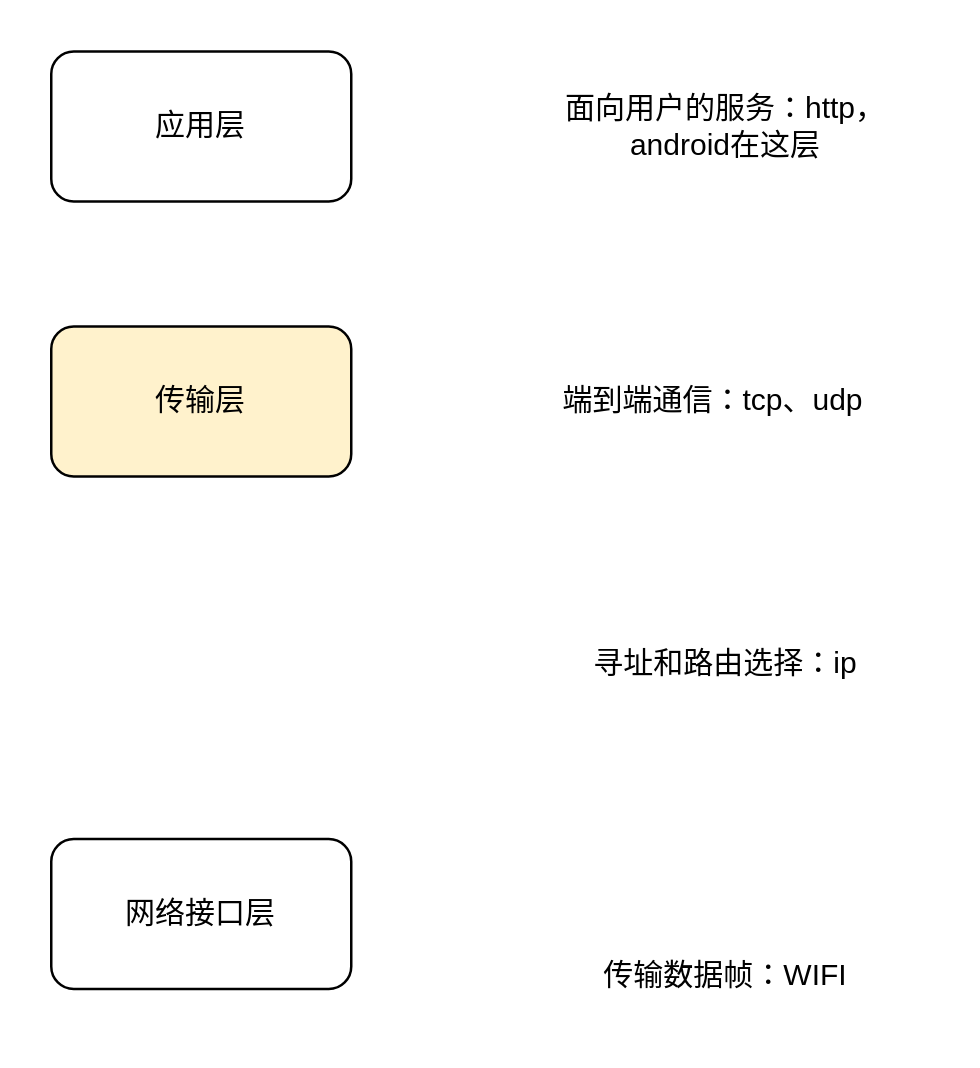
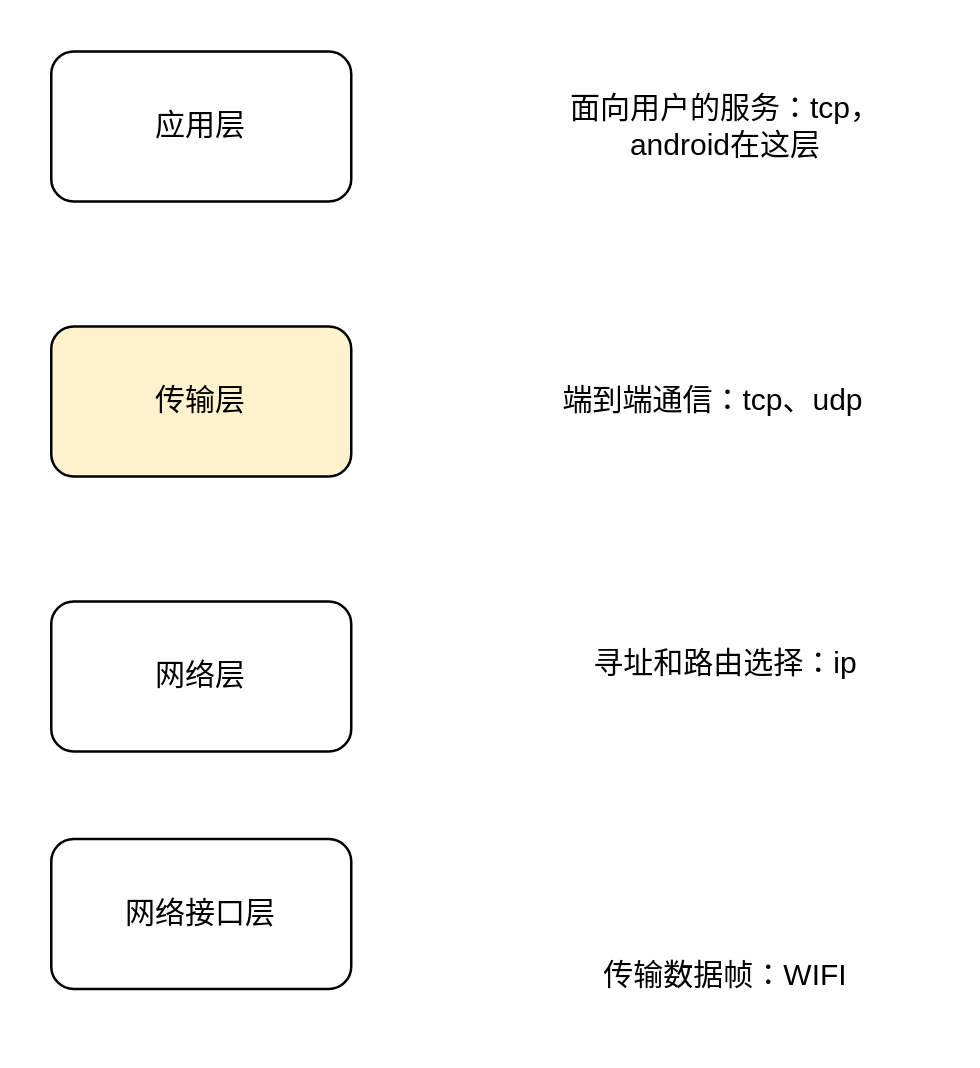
(726, 126) -> (726, 126)
none -> (201, 676)
